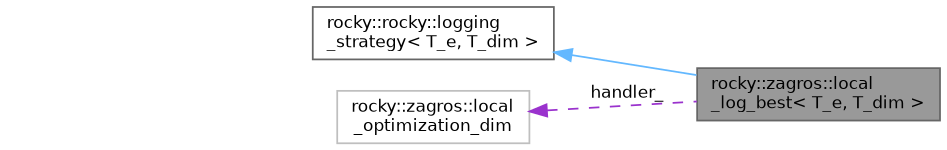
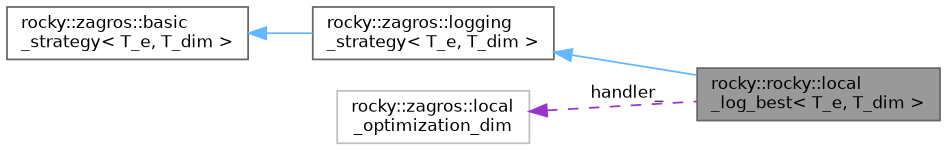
none -> (128, 33)
(433, 33) -> (433, 33)
(819, 94) -> (819, 94)
